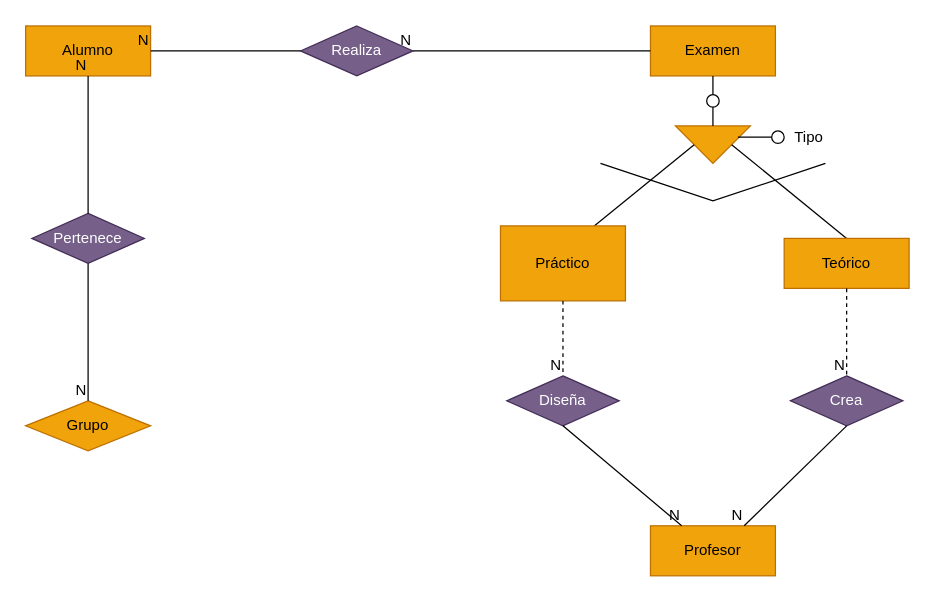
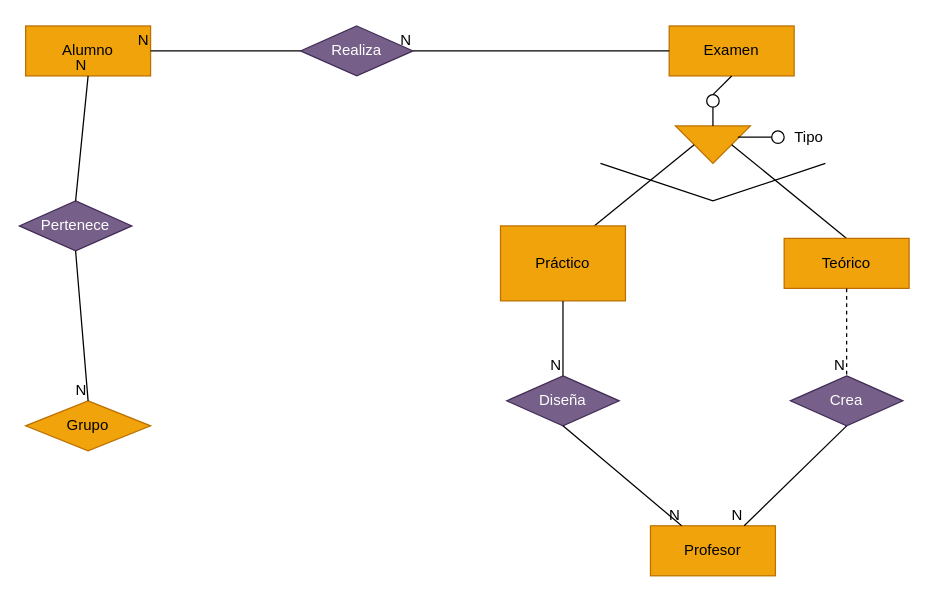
(713, 51) -> (732, 51)
(88, 238) -> (76, 226)
(563, 339) -> (563, 339)
